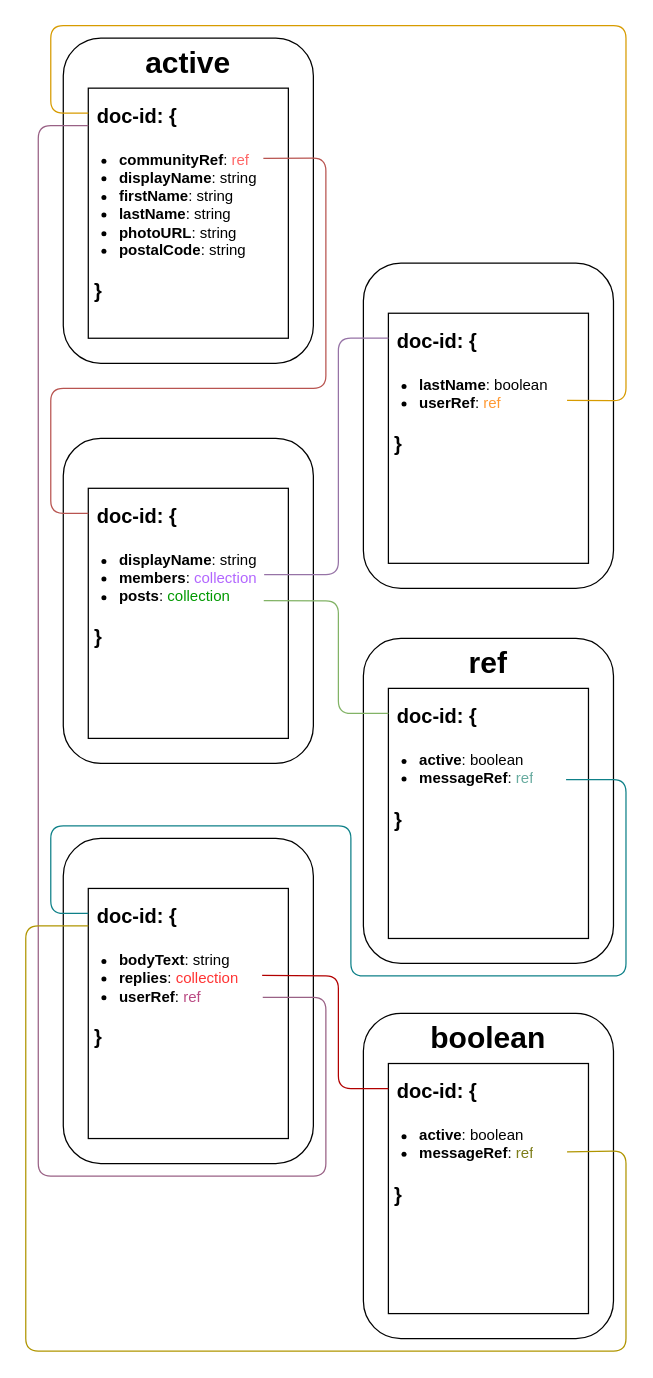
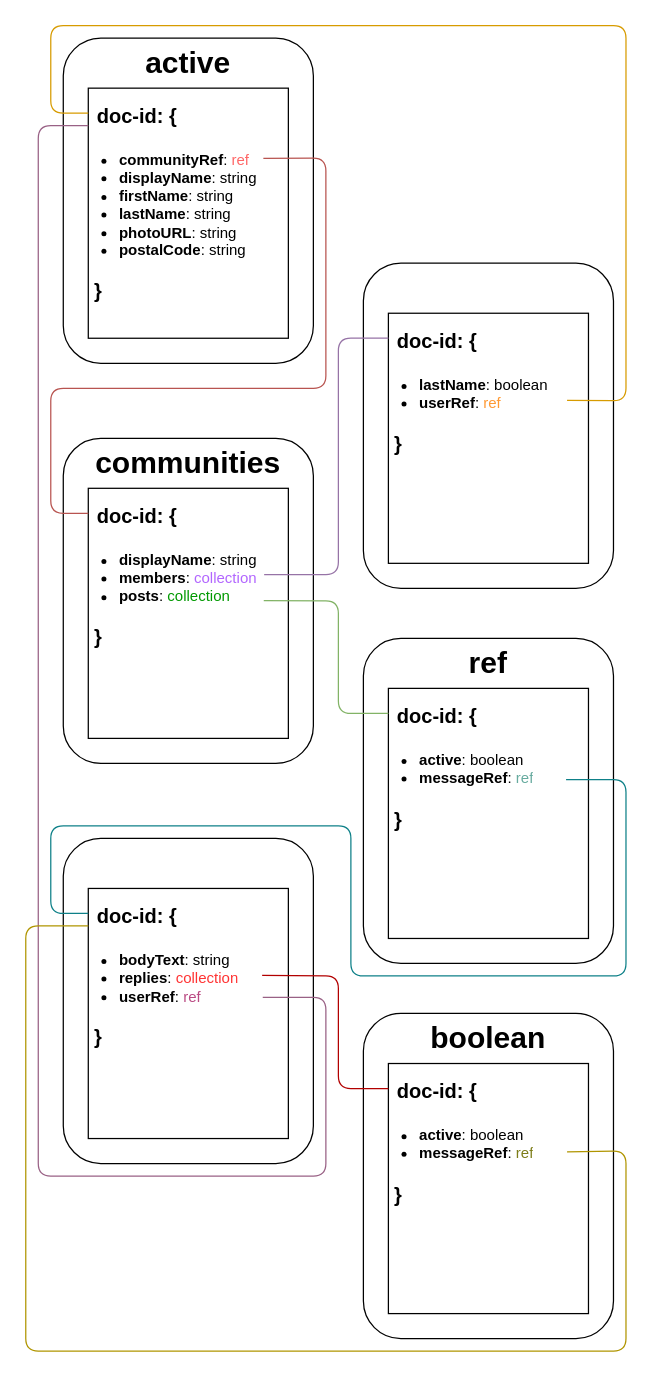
none -> (188, 463)
